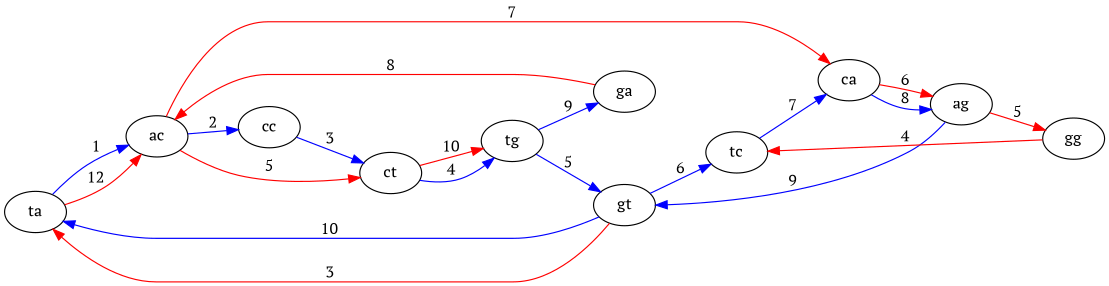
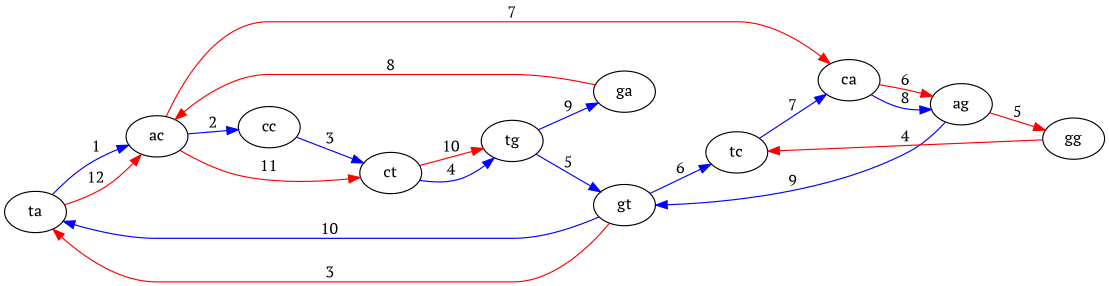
(269, 167) -> (269, 167)
